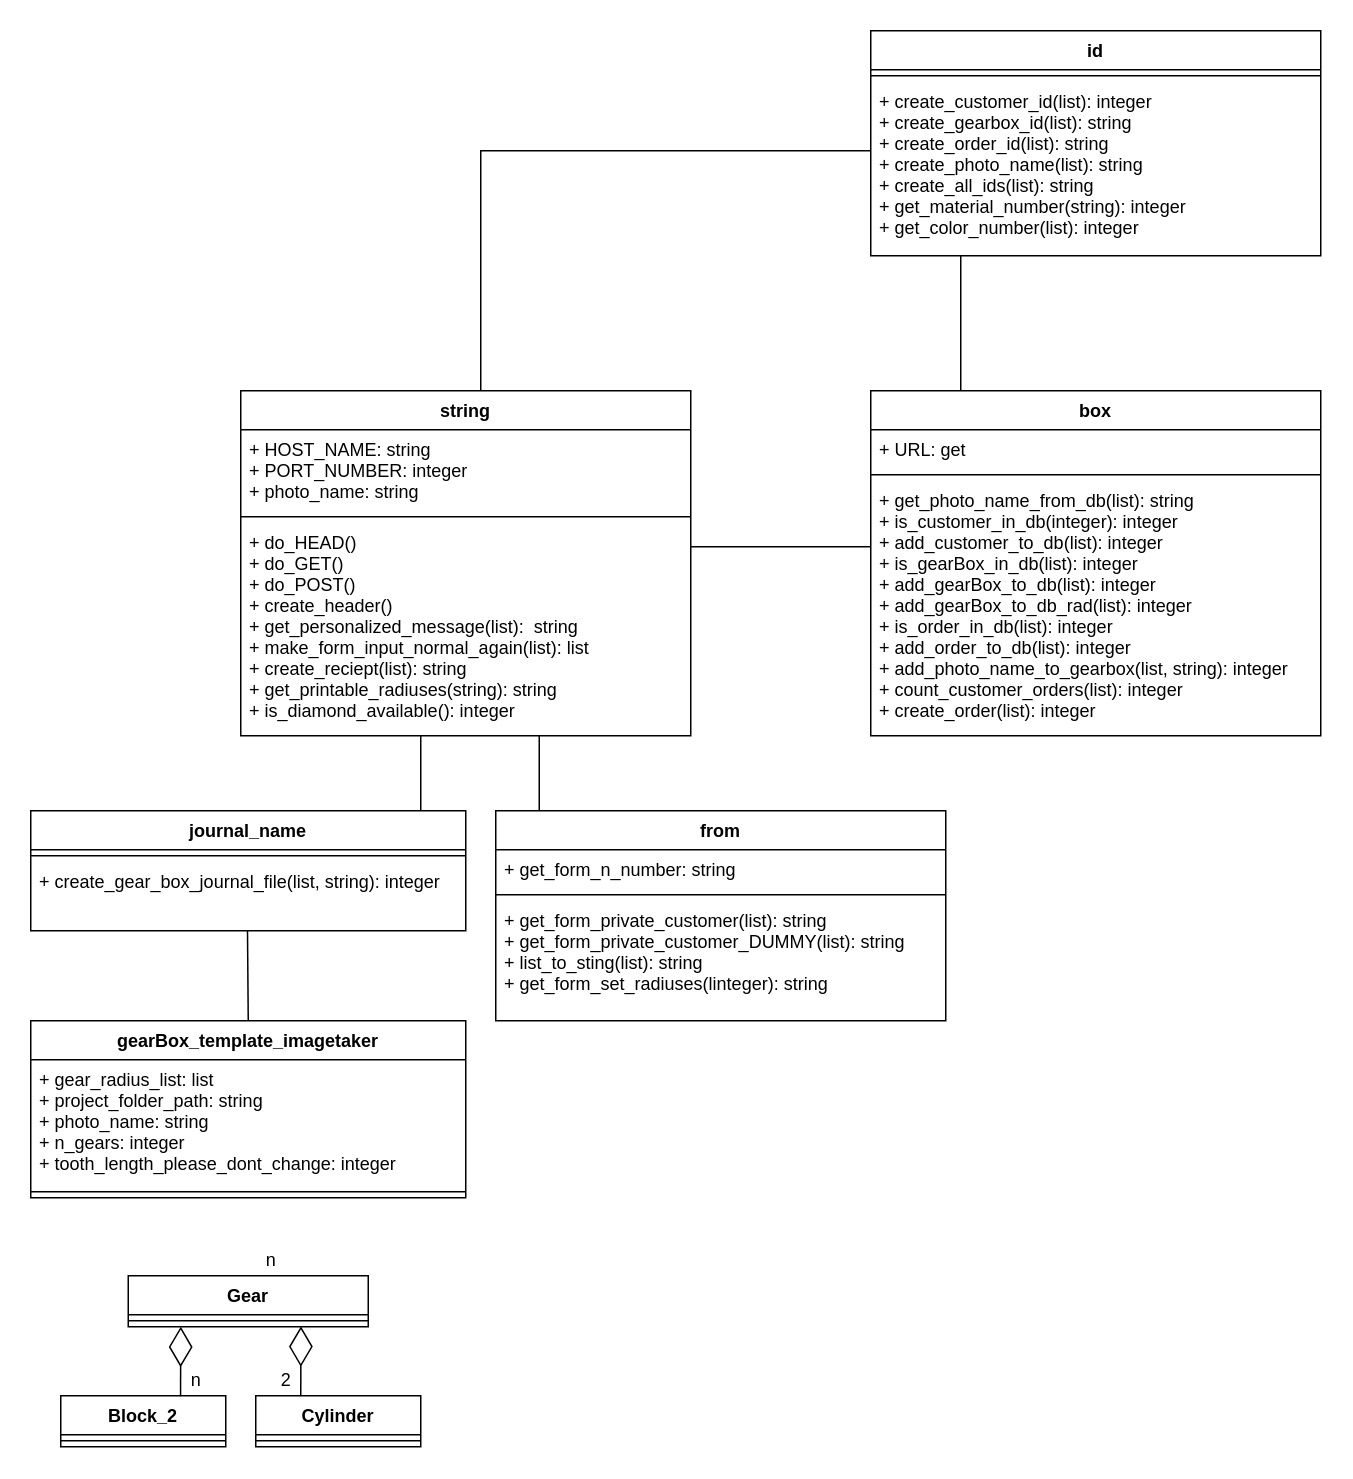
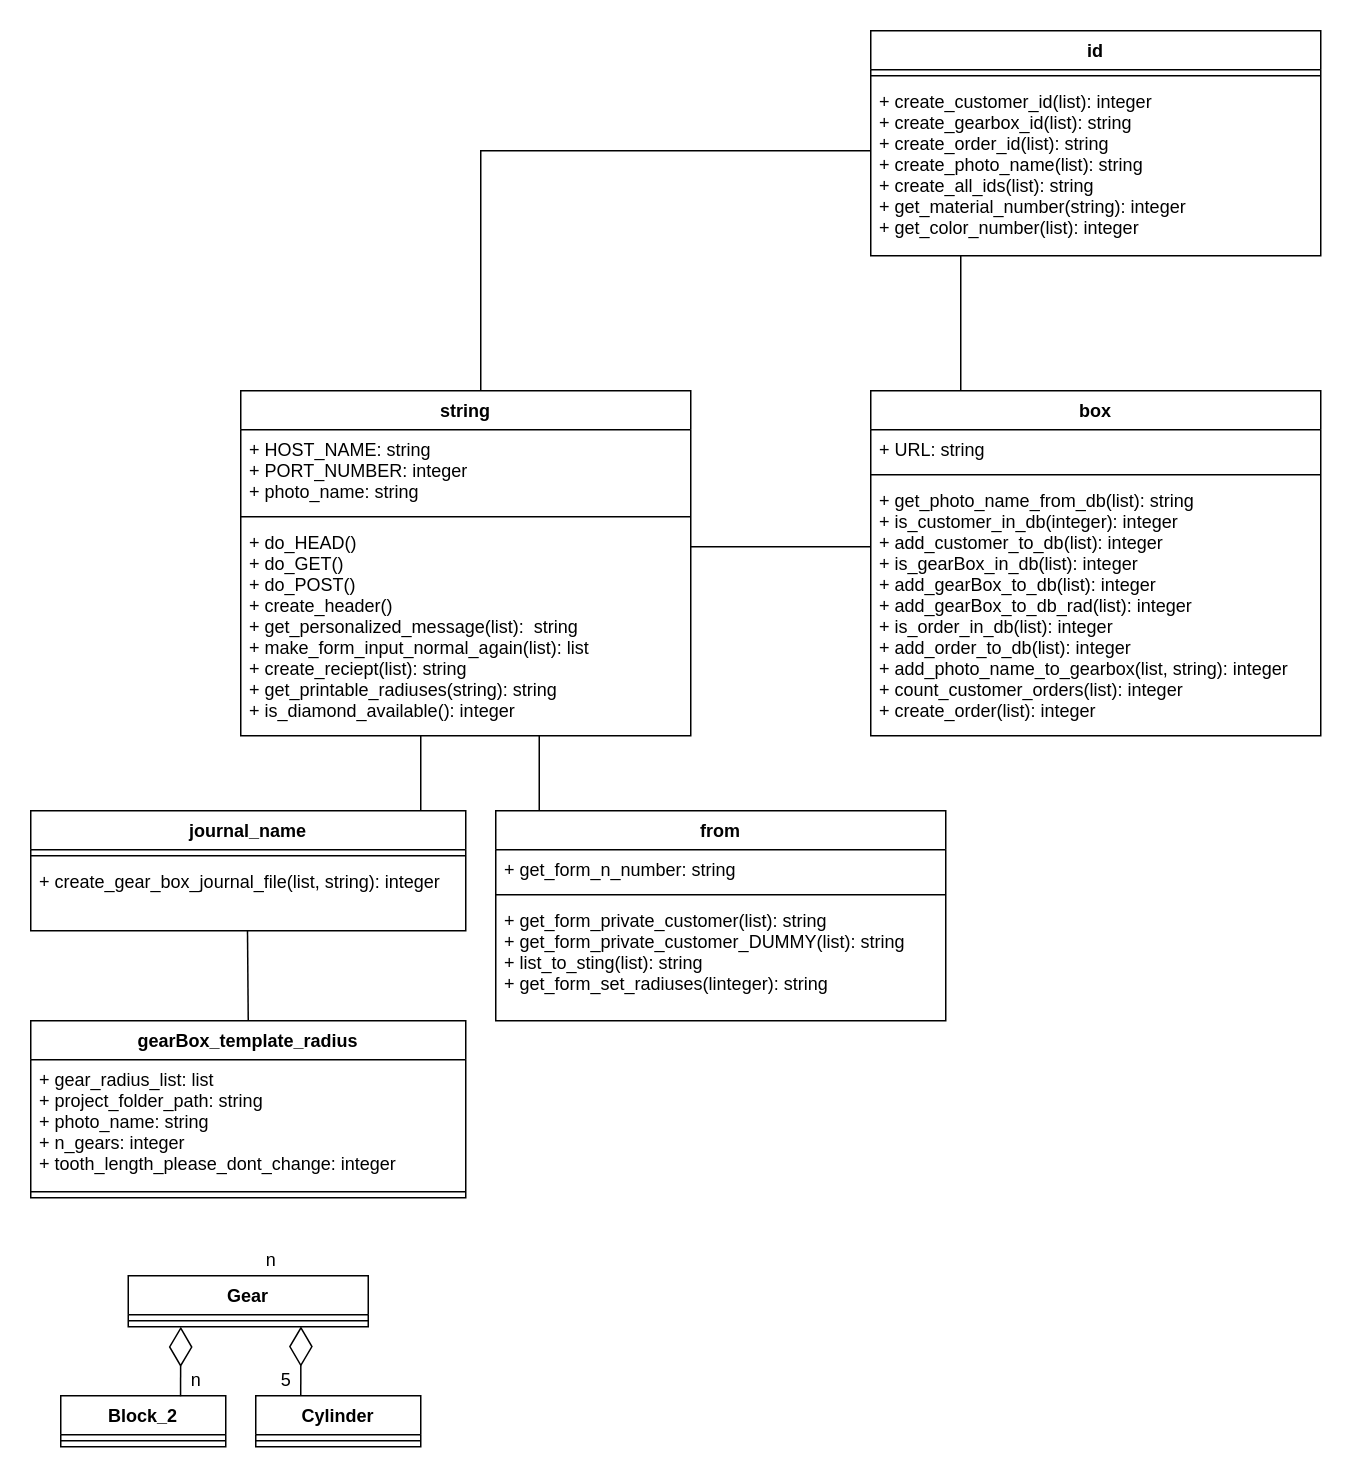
(922, 450) -> (935, 450)
(248, 1041) -> (248, 1041)
(287, 1381) -> (287, 1381)
